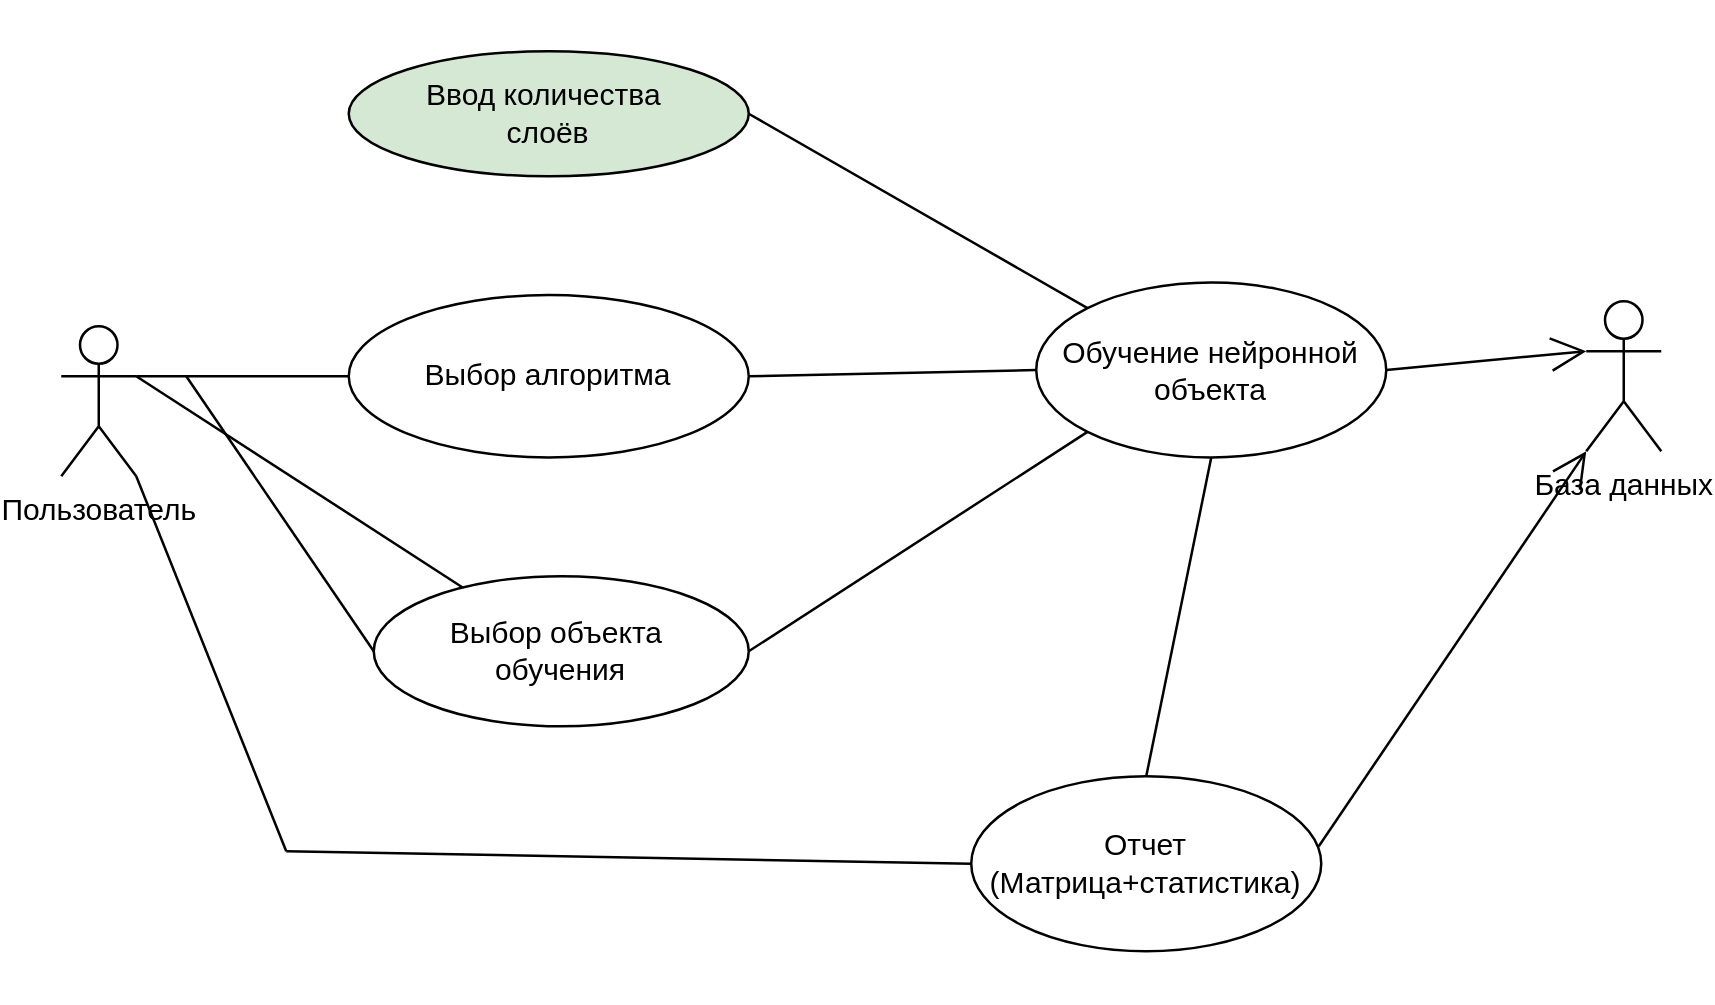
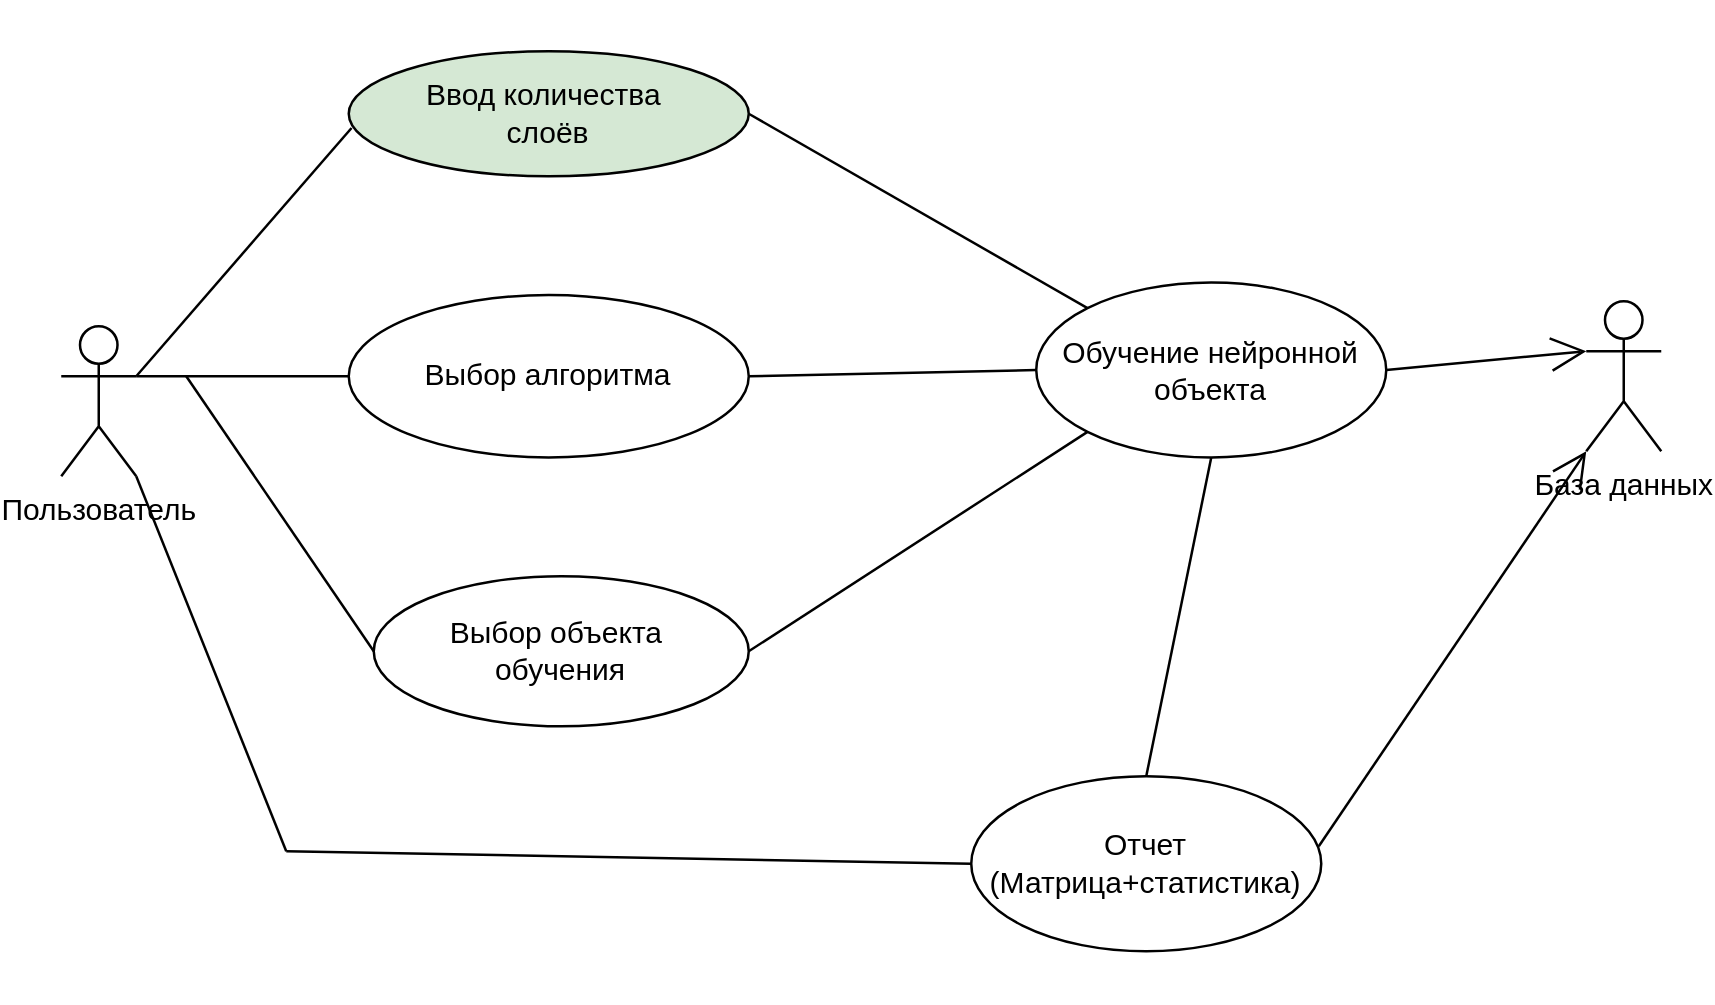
(348, 513) -> (246, 250)
